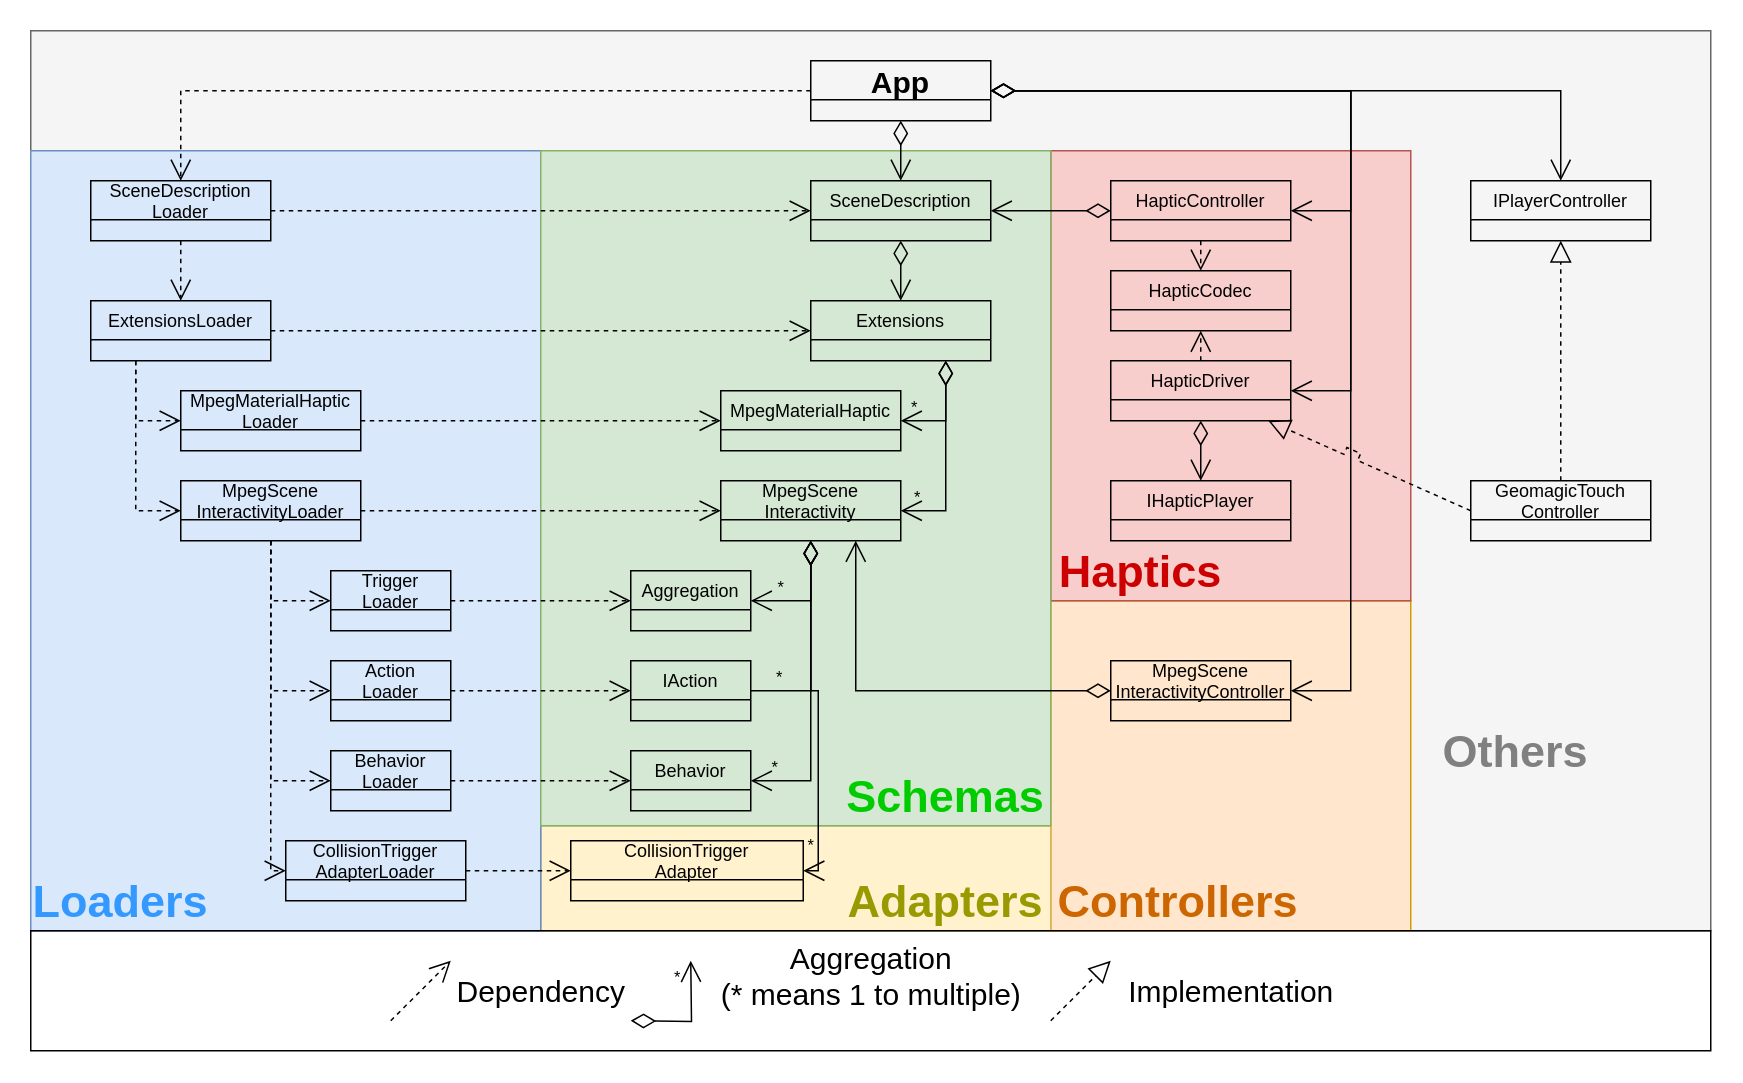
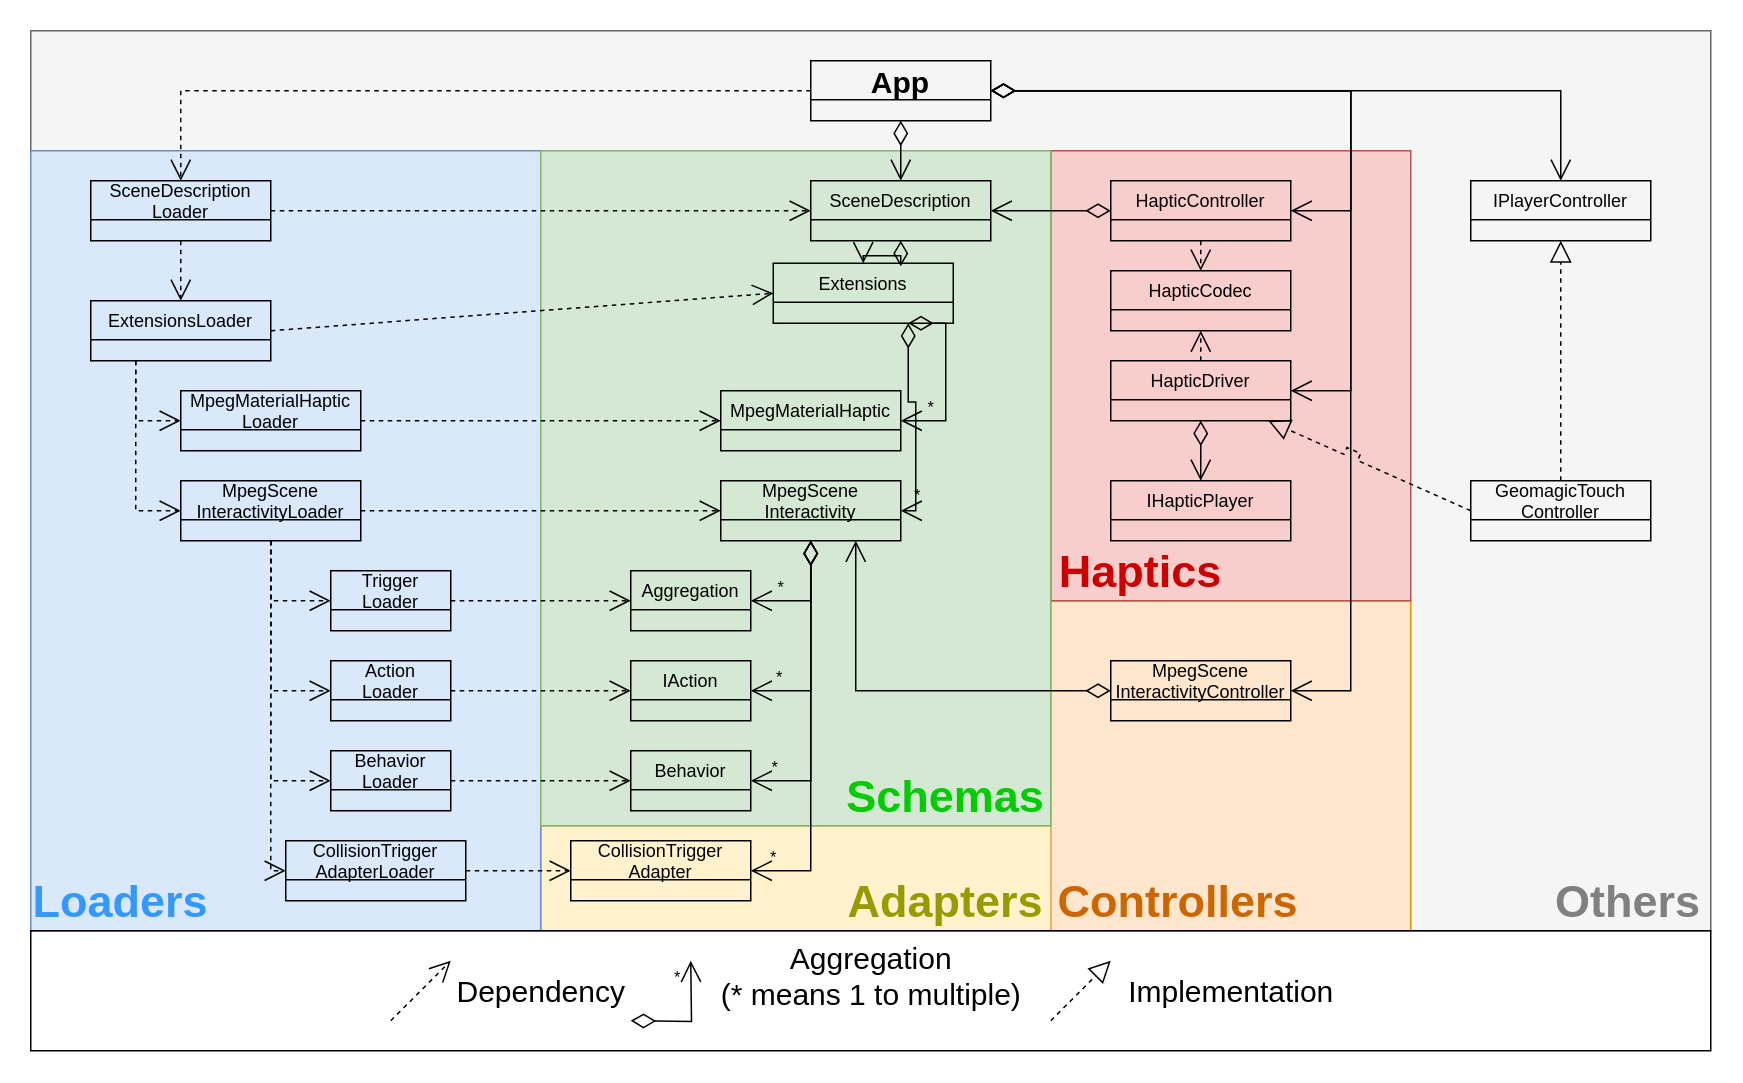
(901, 331) -> (863, 293)
(757, 691) -> (758, 691)
(1516, 751) -> (1628, 901)
(687, 871) -> (661, 871)
